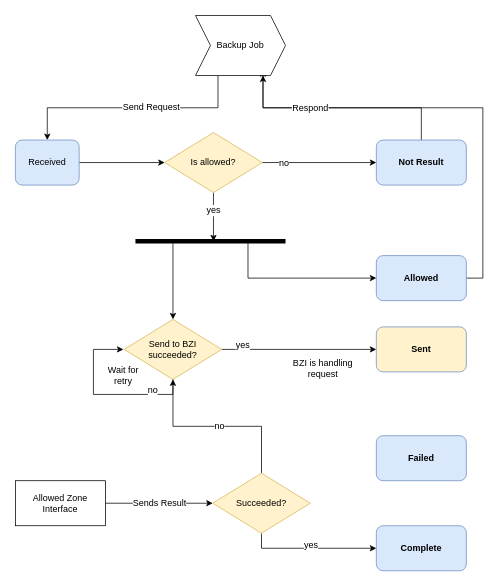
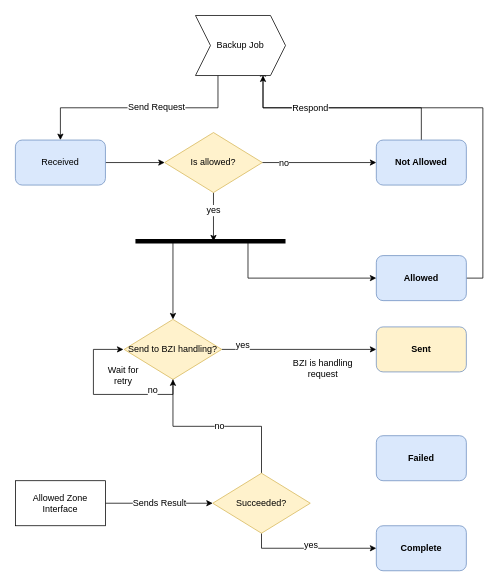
(47, 162) -> (60, 162)
(421, 162) -> (421, 162)
(173, 349) -> (173, 349)
